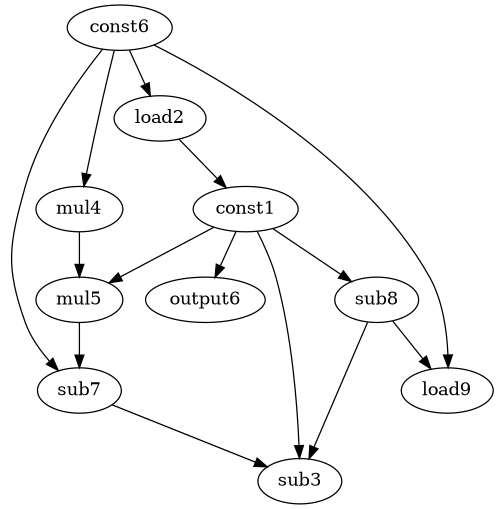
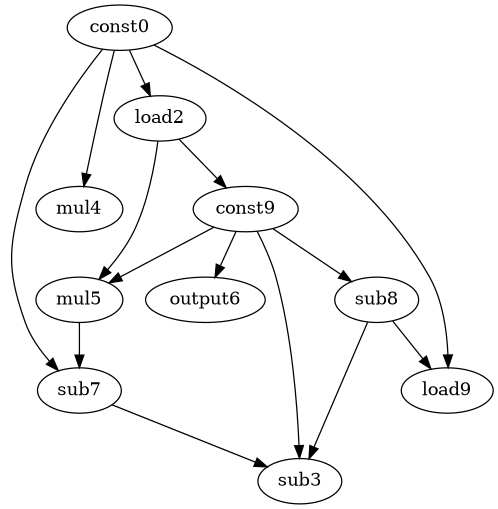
(120, 28) -> (120, 28)
(246, 209) -> (246, 209)
(79, 248) -> (143, 210)
